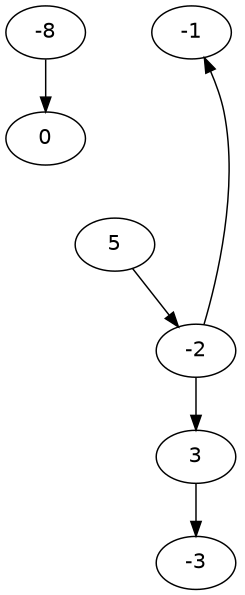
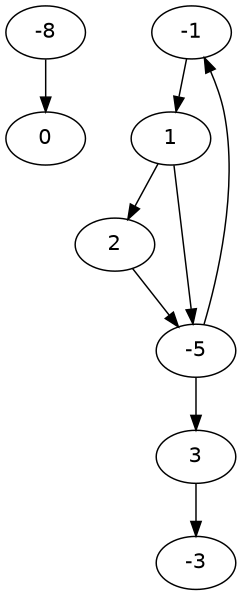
none -> (171, 139)
(115, 245) -> (115, 245)
(196, 351) -> (196, 351)
